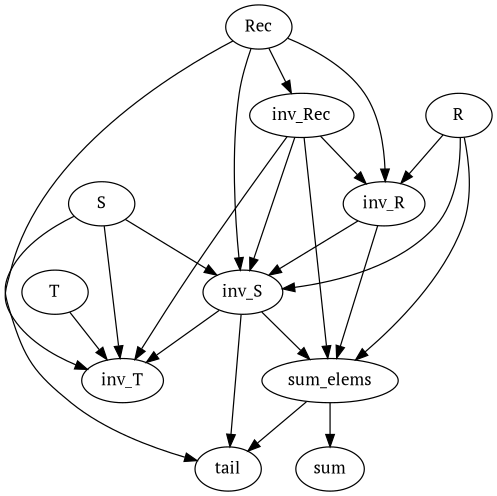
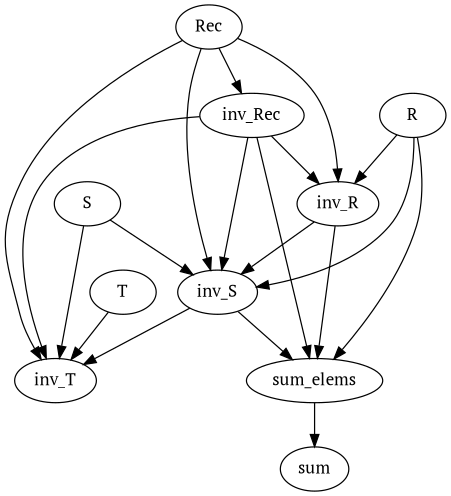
(228, 469) -> none
